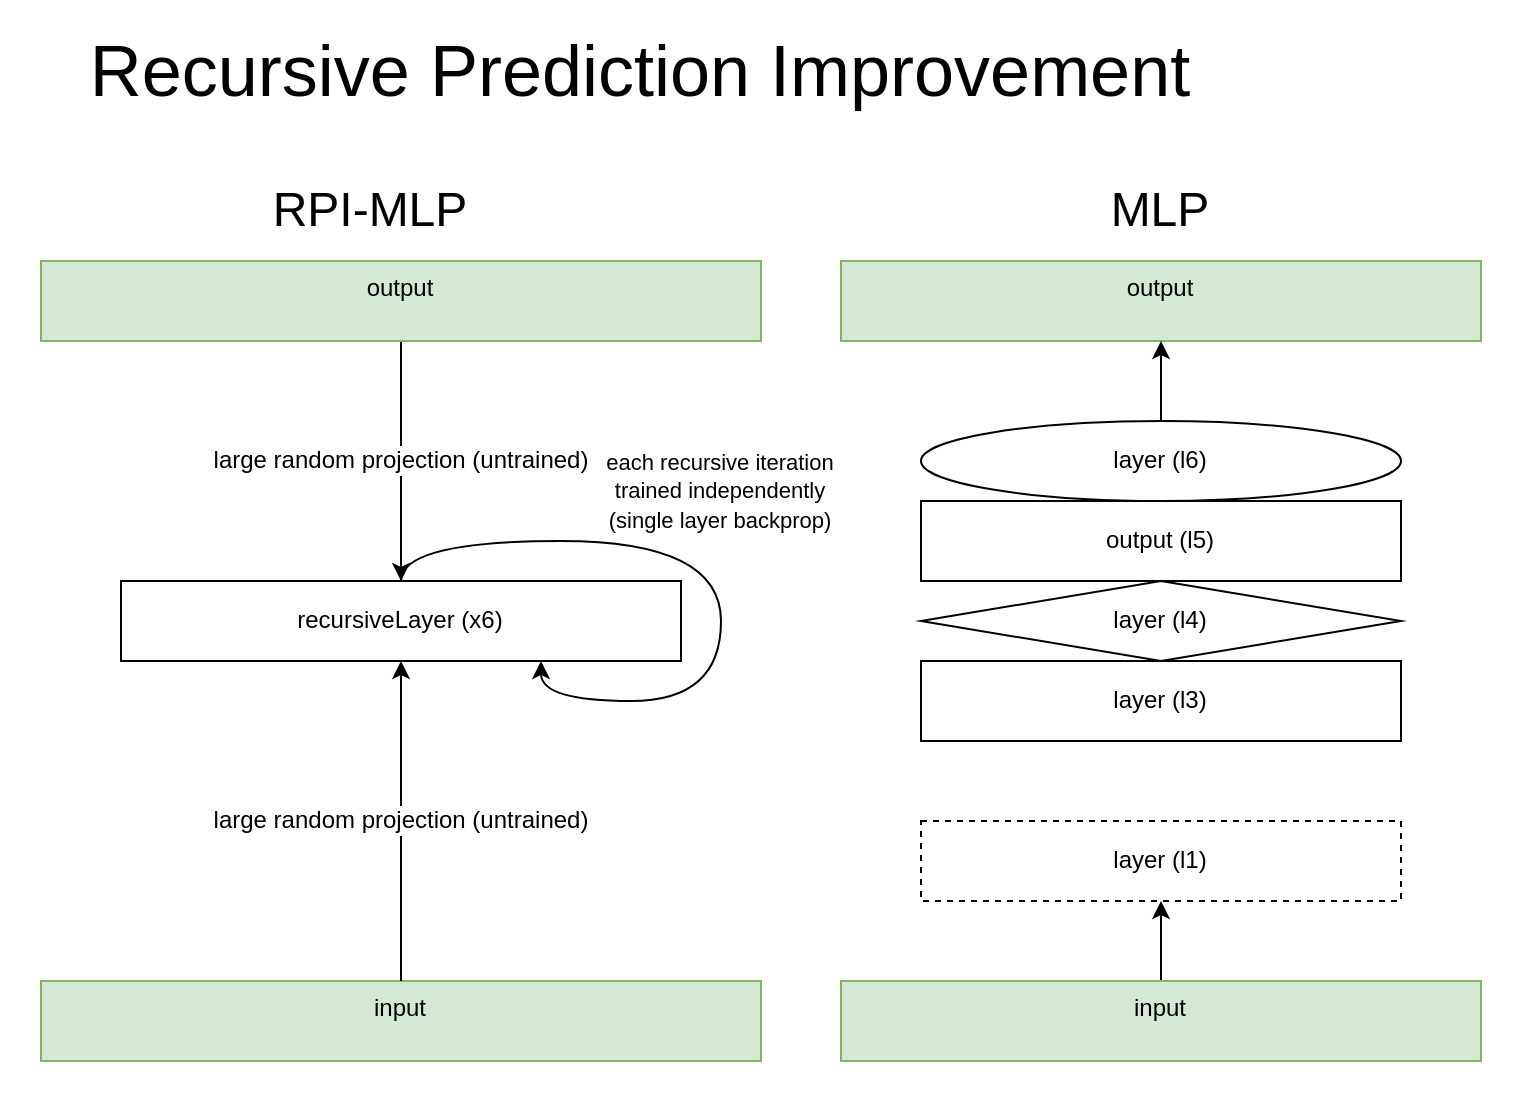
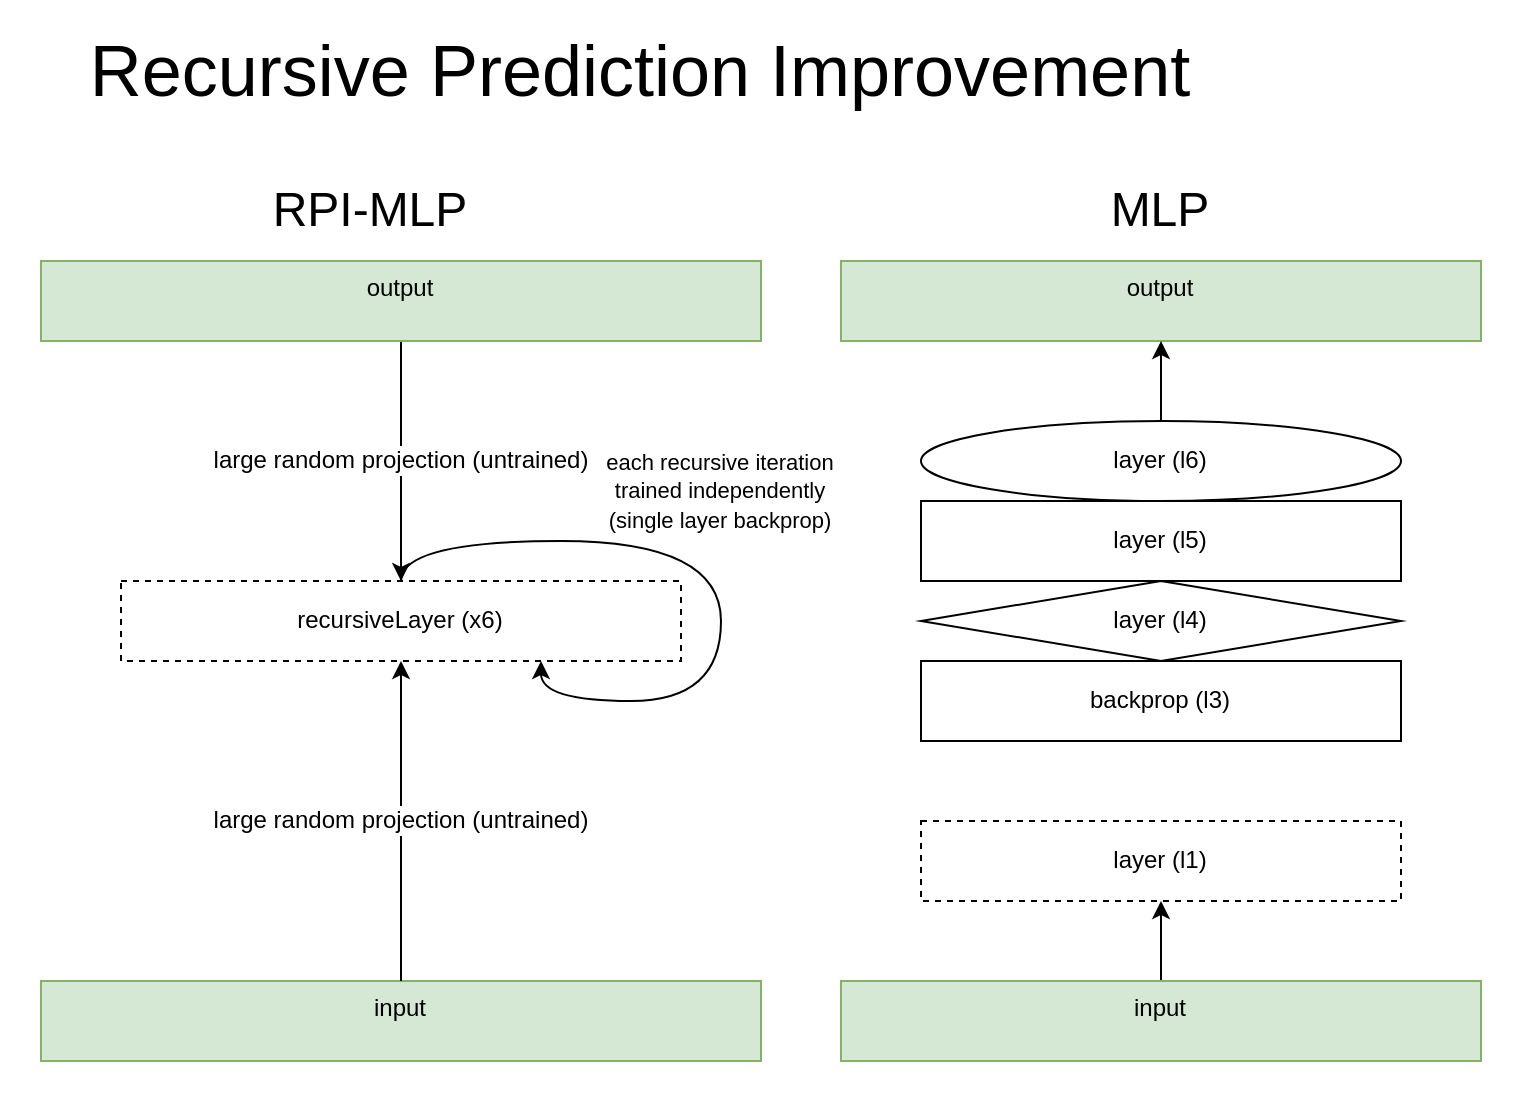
(1161, 541) -> (1161, 541)
(401, 621) -> (401, 621)
(1161, 701) -> (1161, 701)
